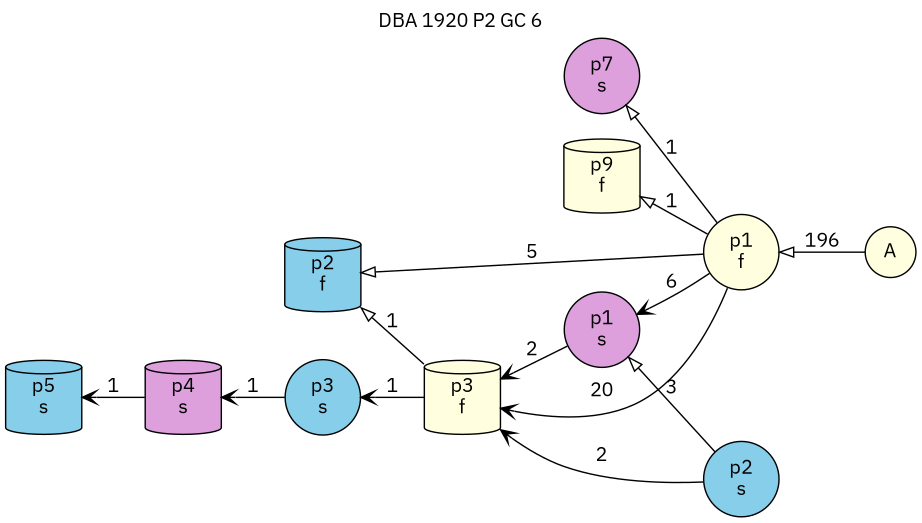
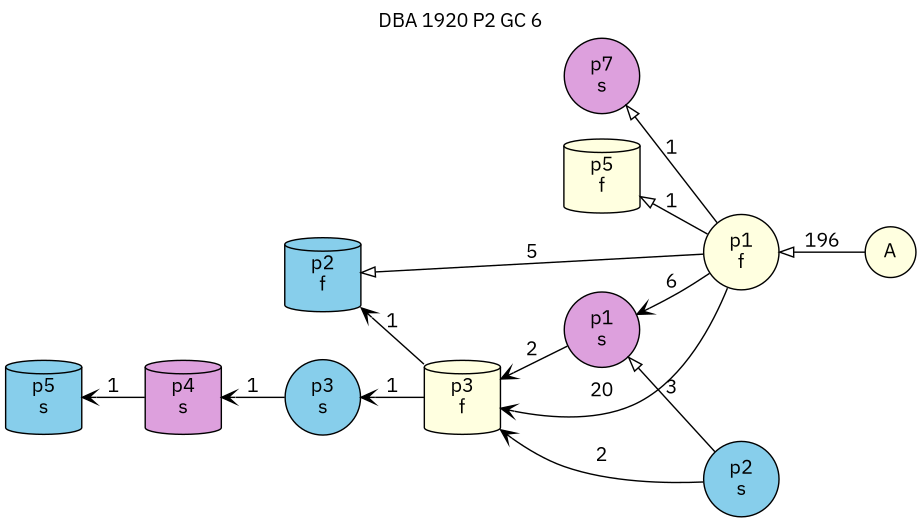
(602, 176) -> (602, 176)
(398, 341) -> (398, 341)
